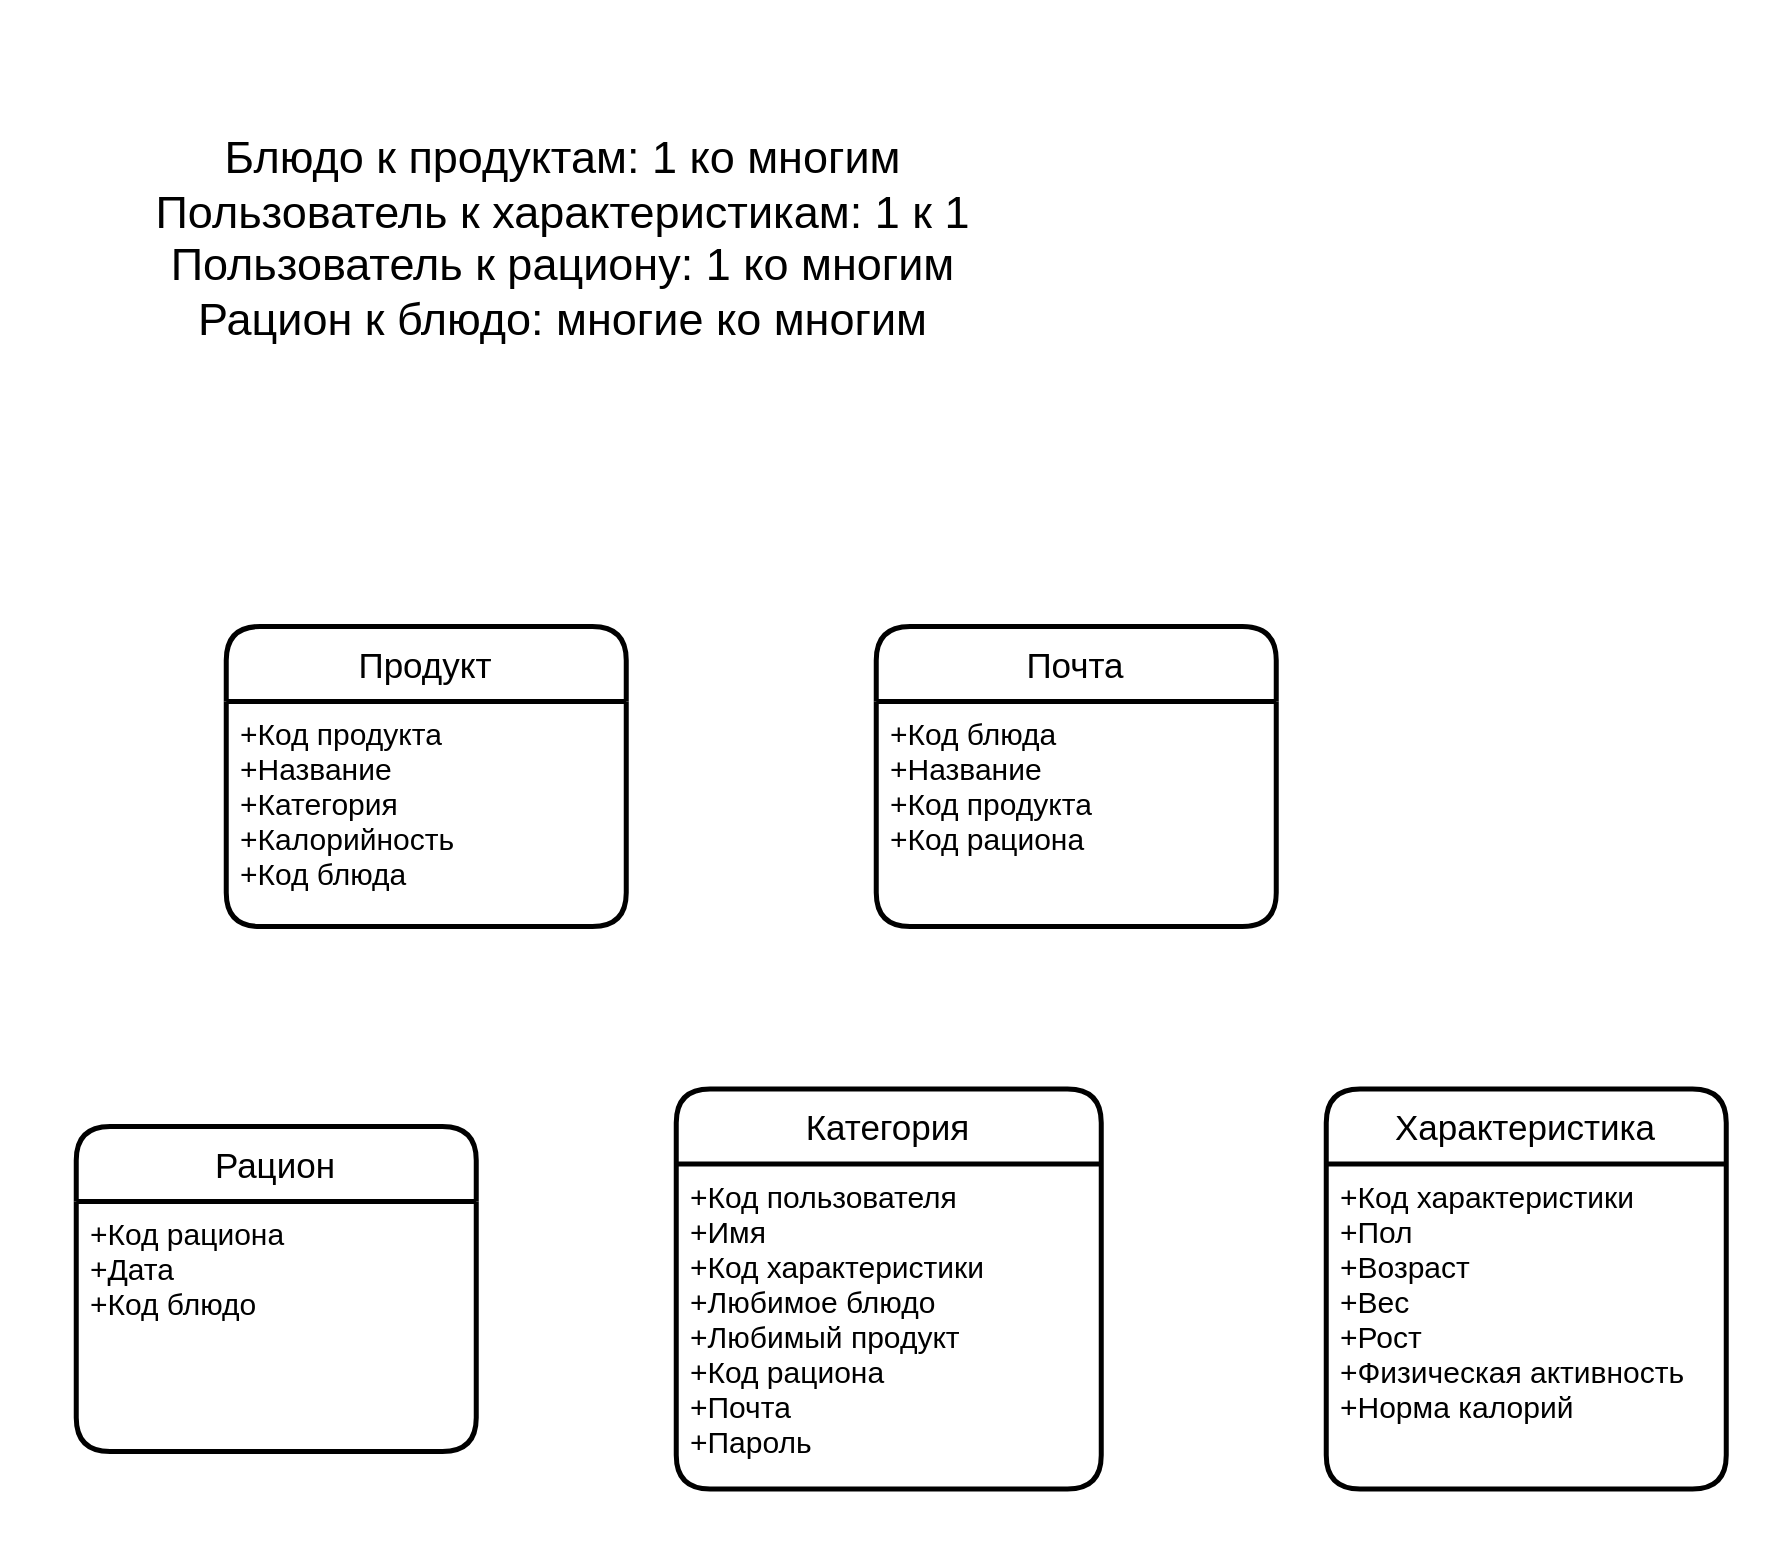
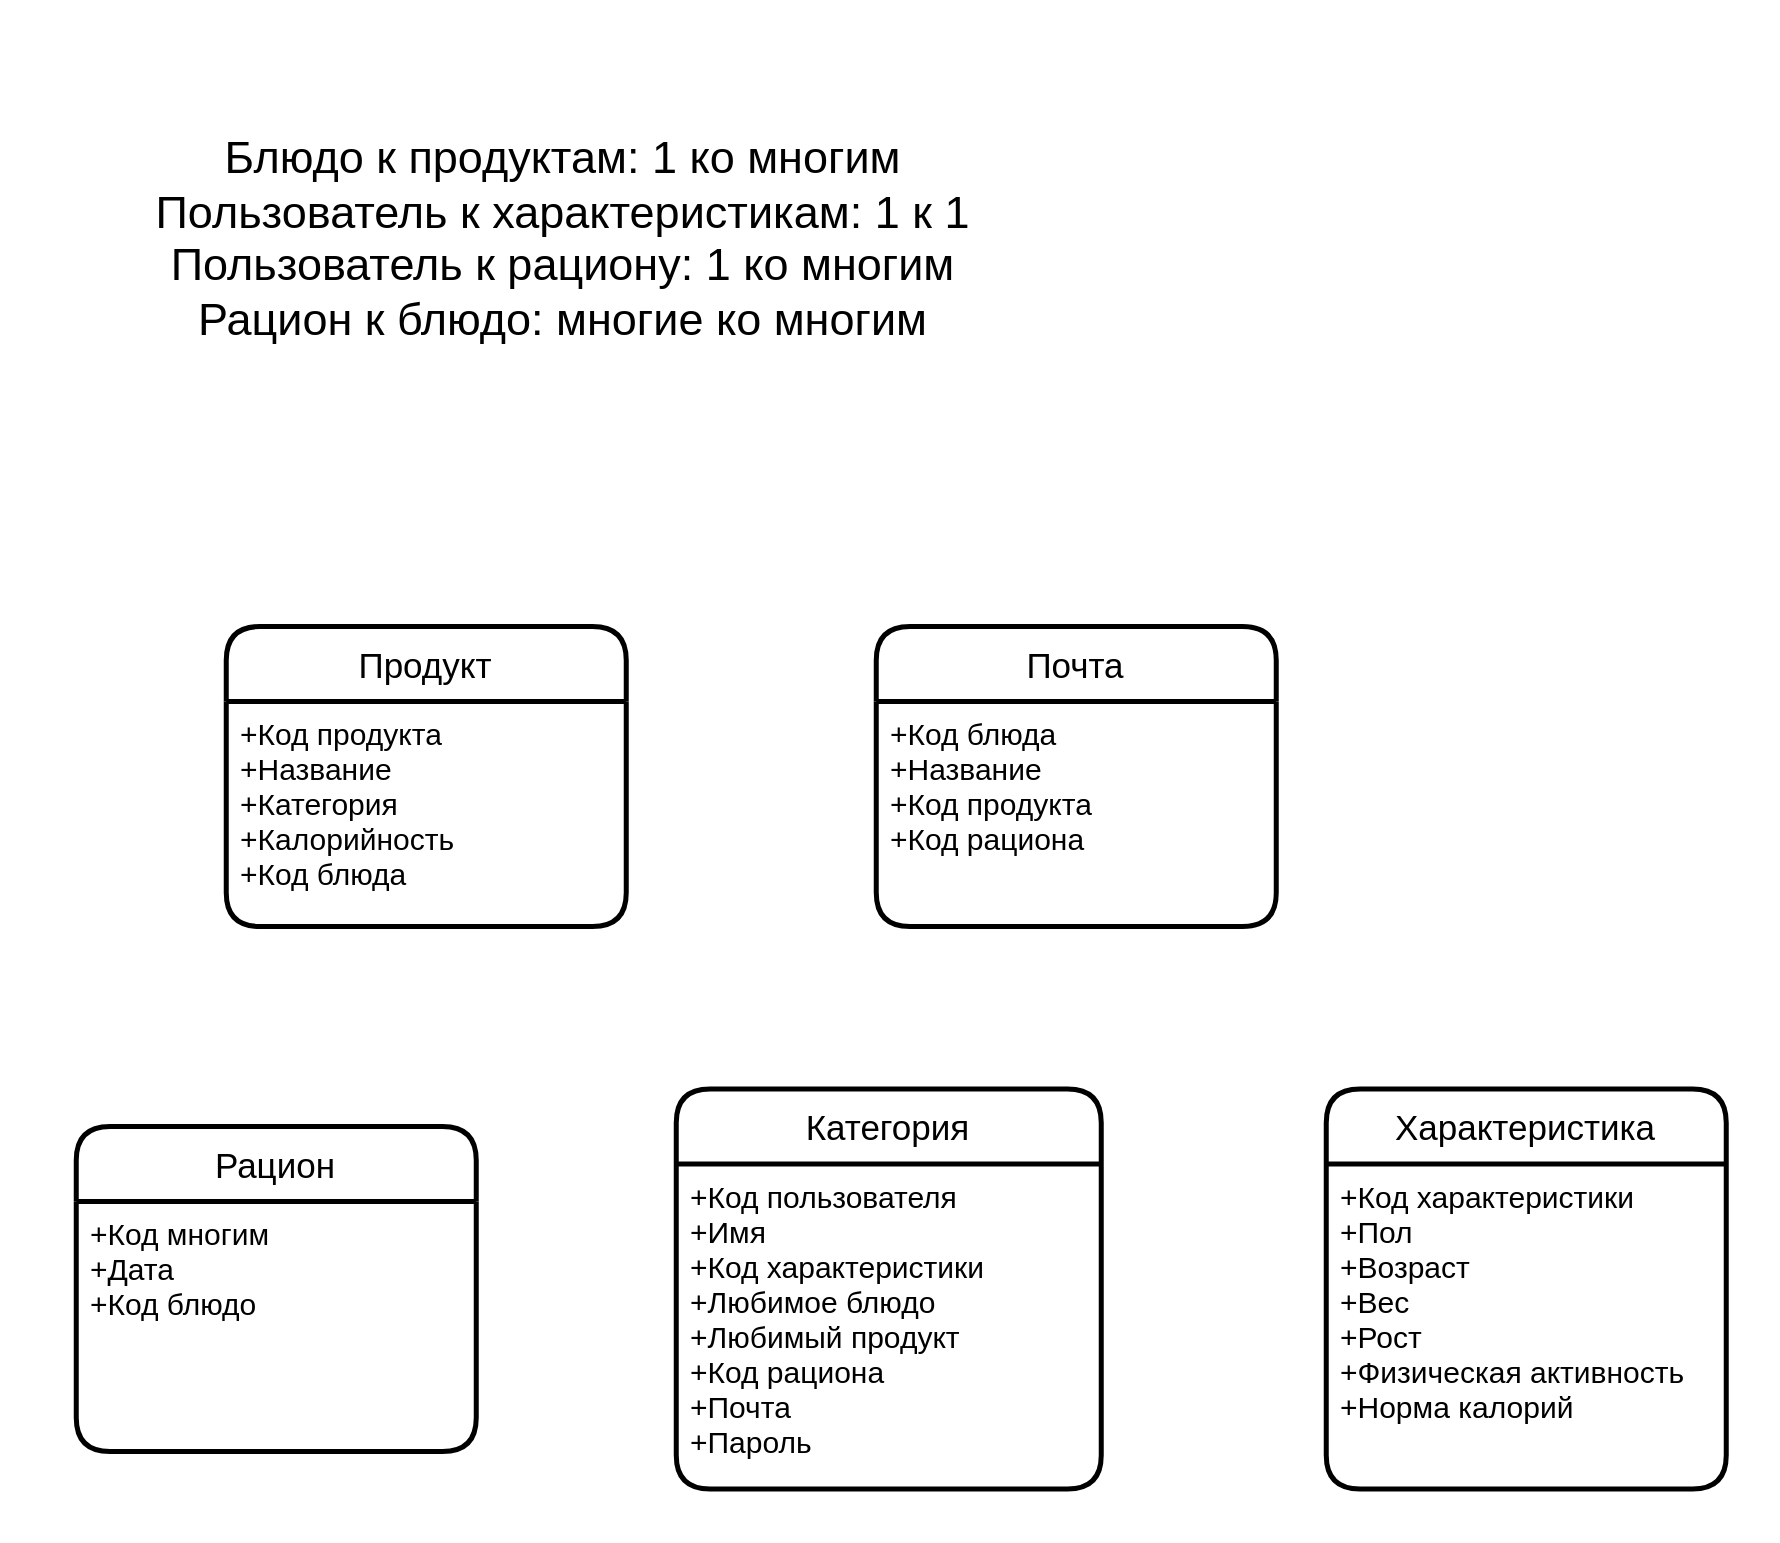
(187, 1235) -> (179, 1235)
